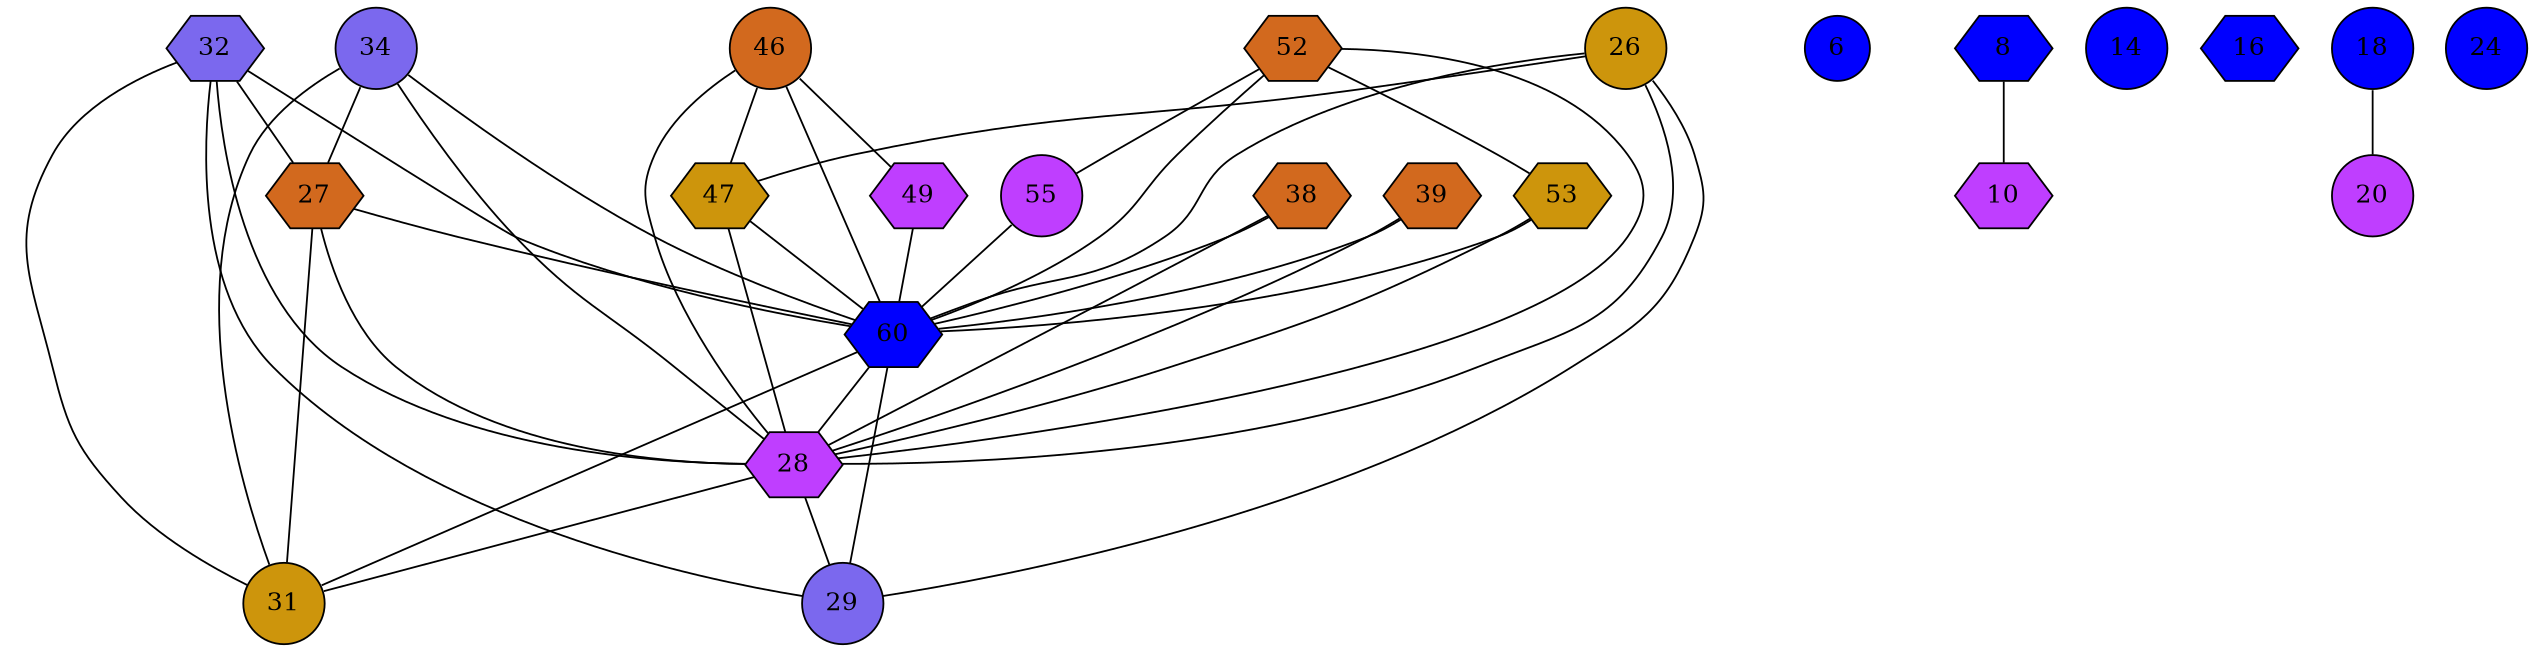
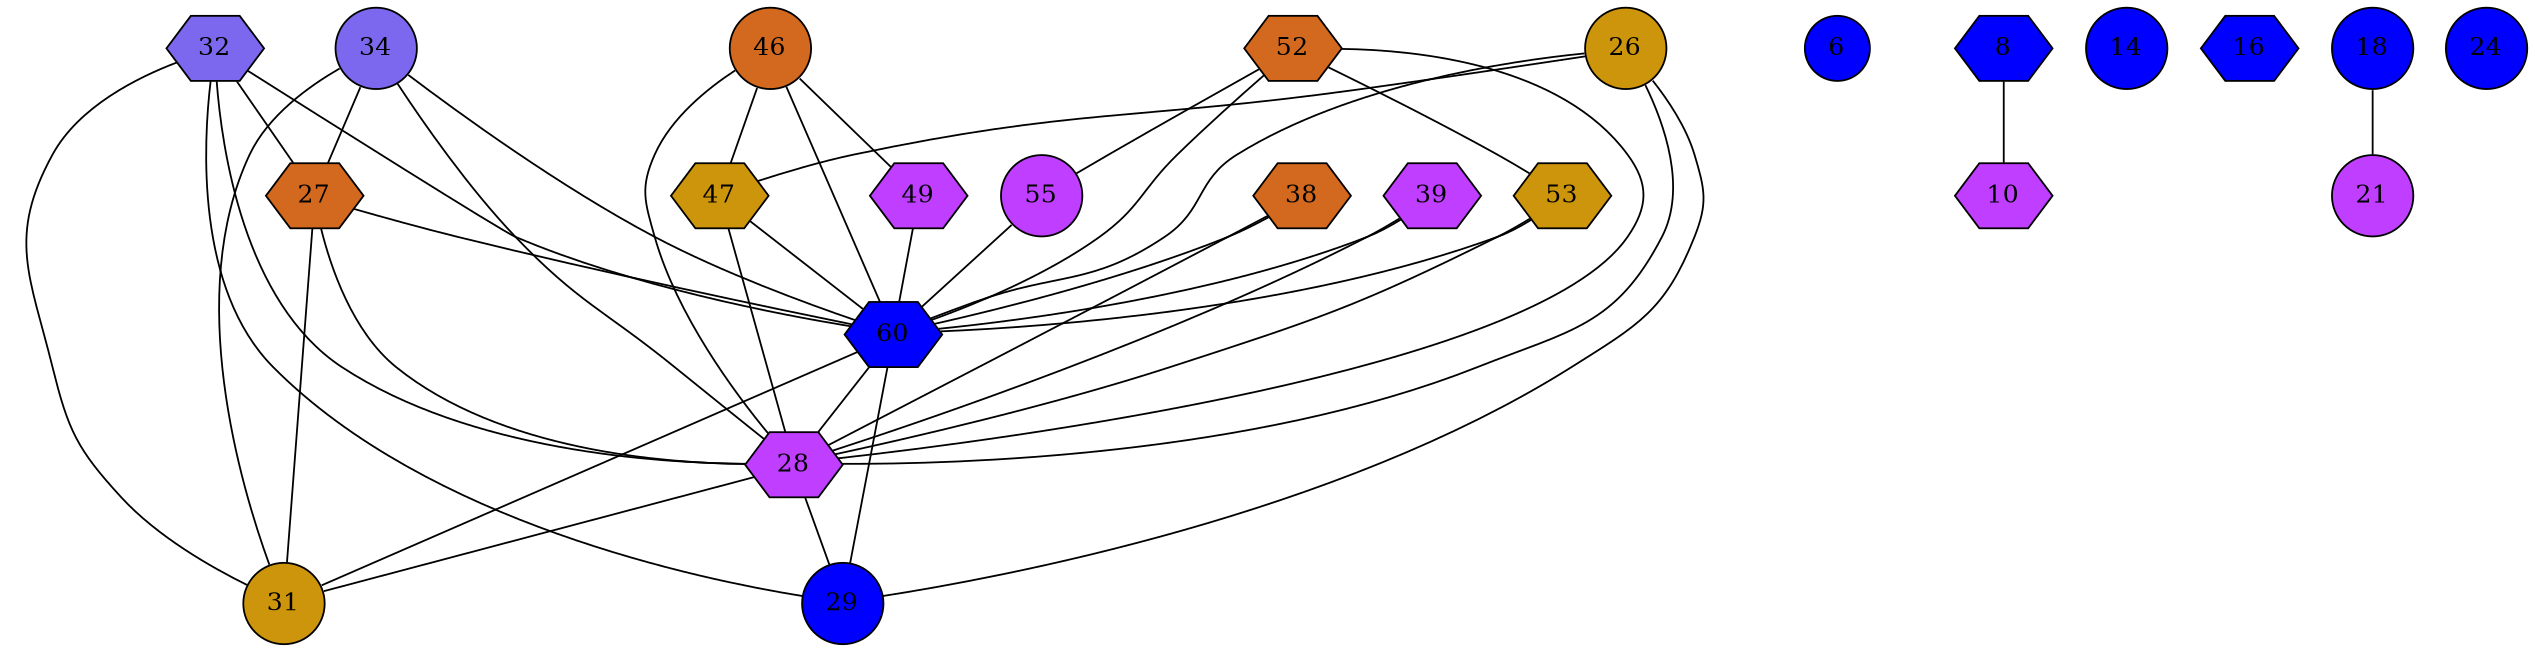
(1432, 196) -> (1432, 196)
(2373, 196) -> (2373, 196)
(843, 604) -> (843, 604)
